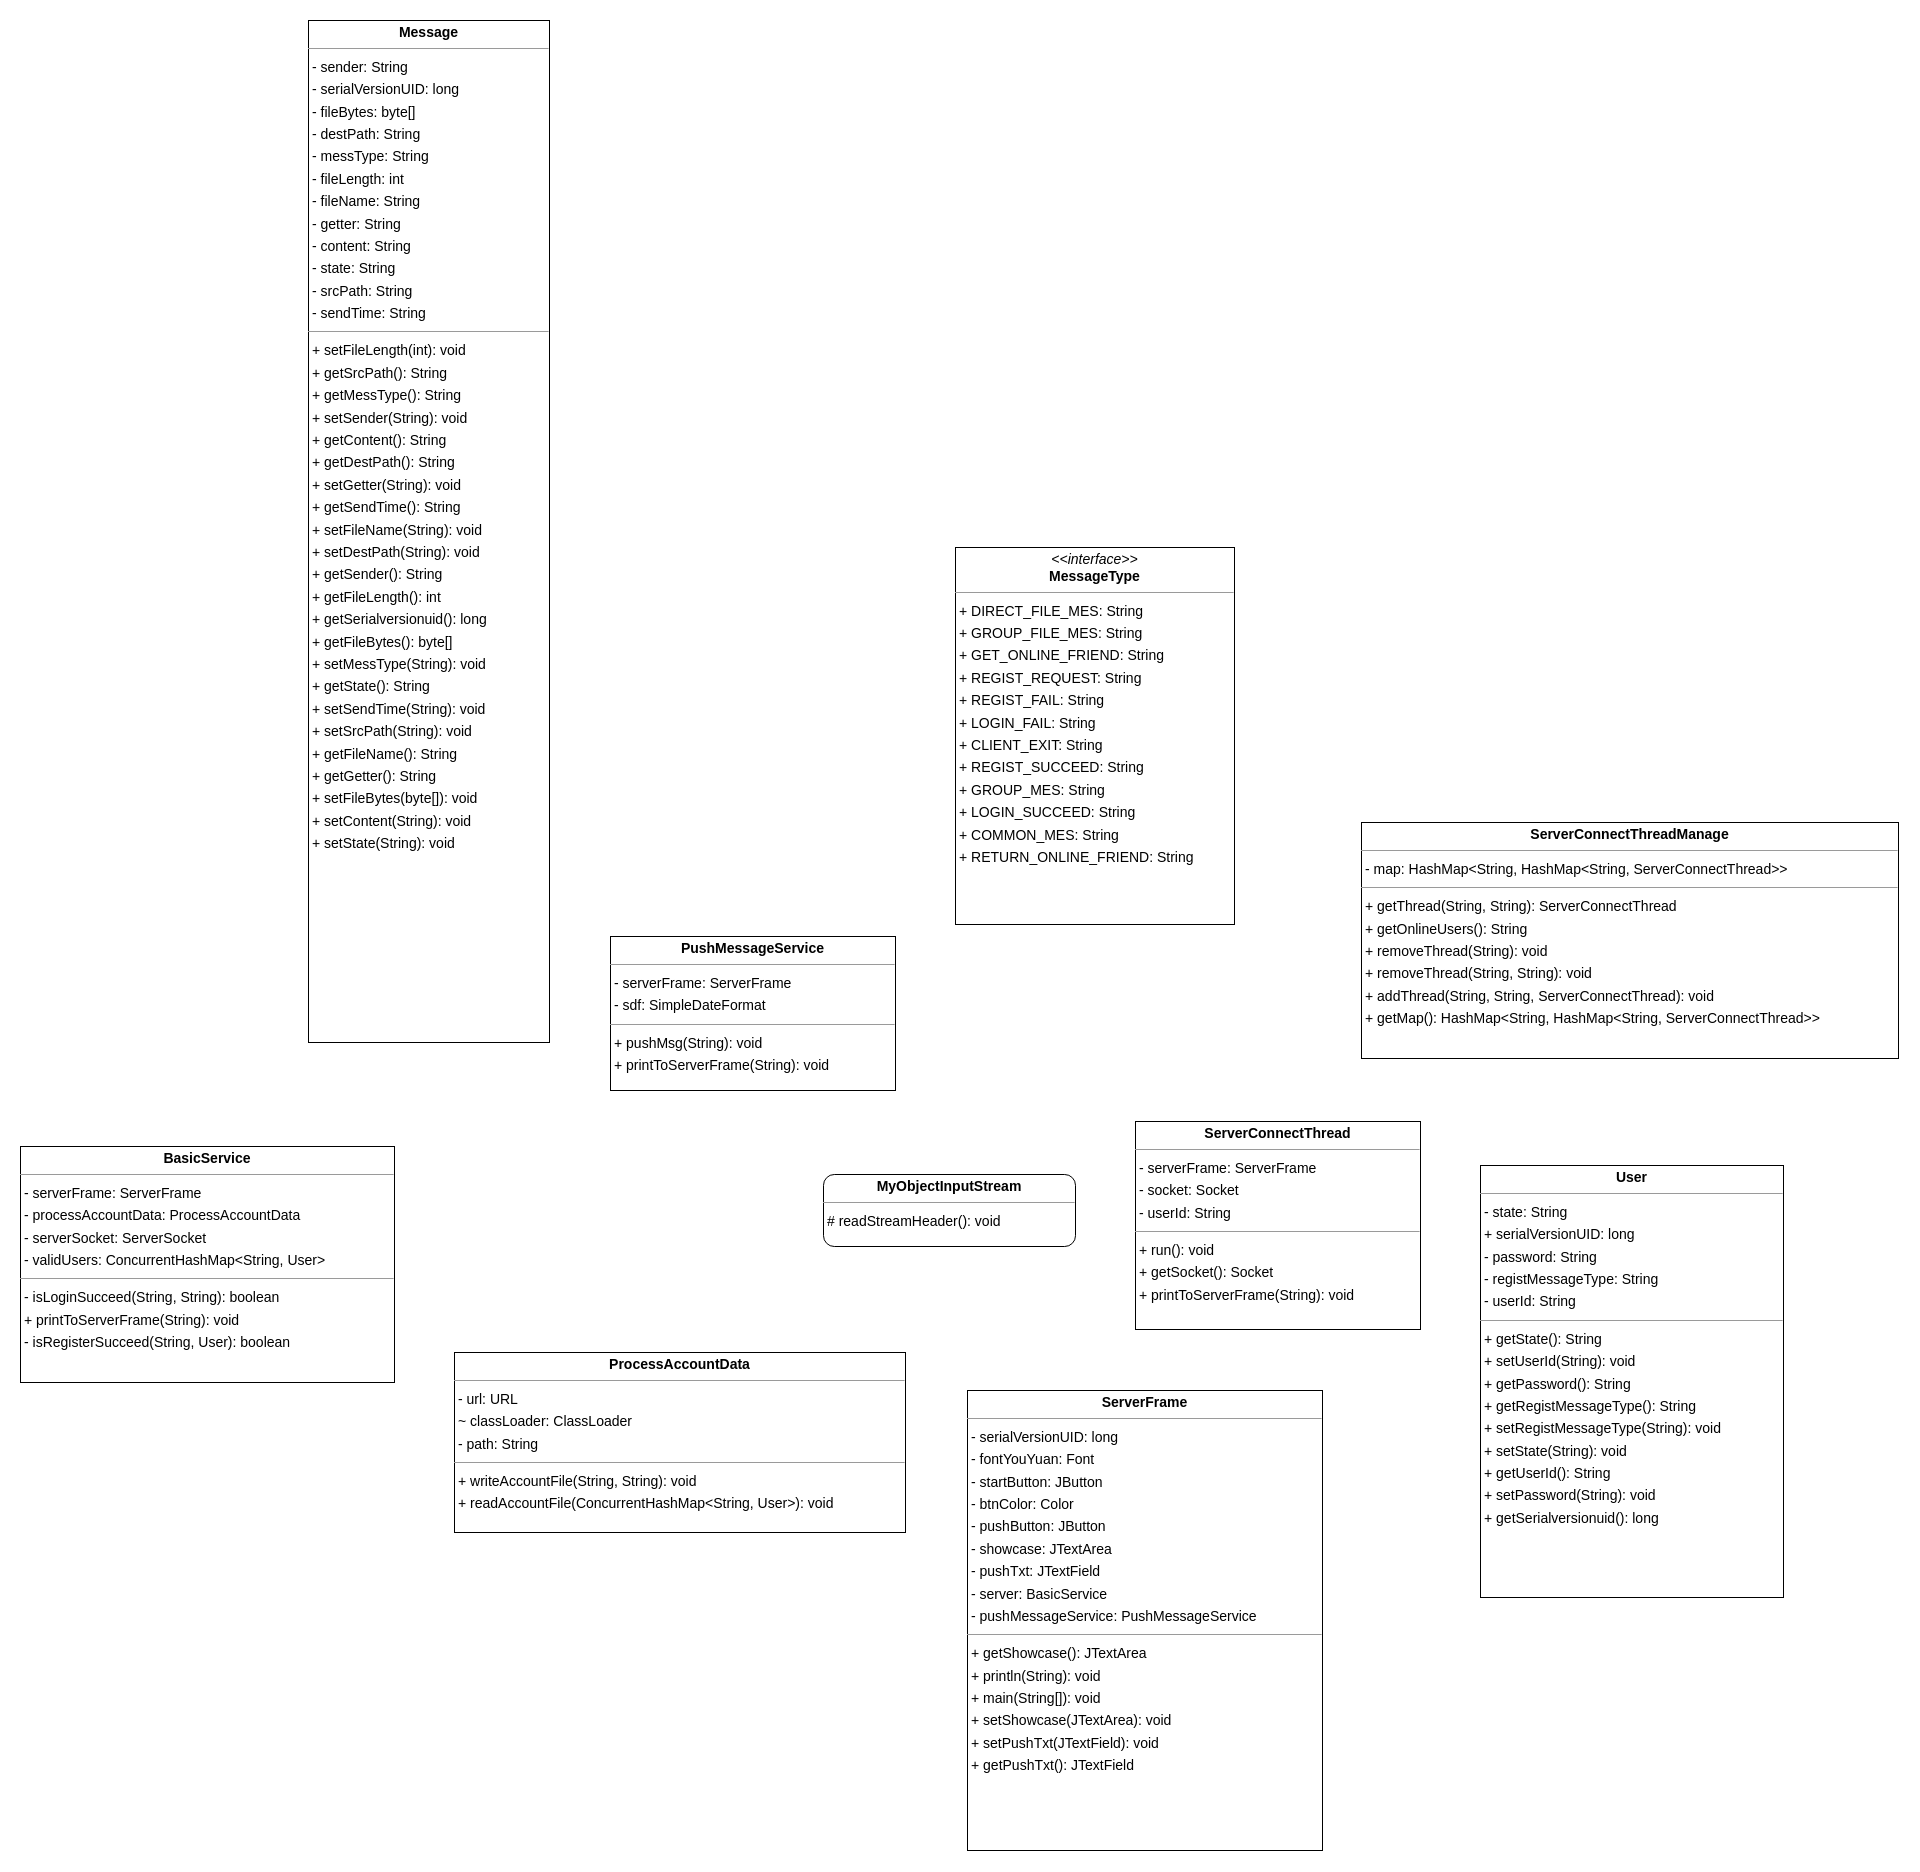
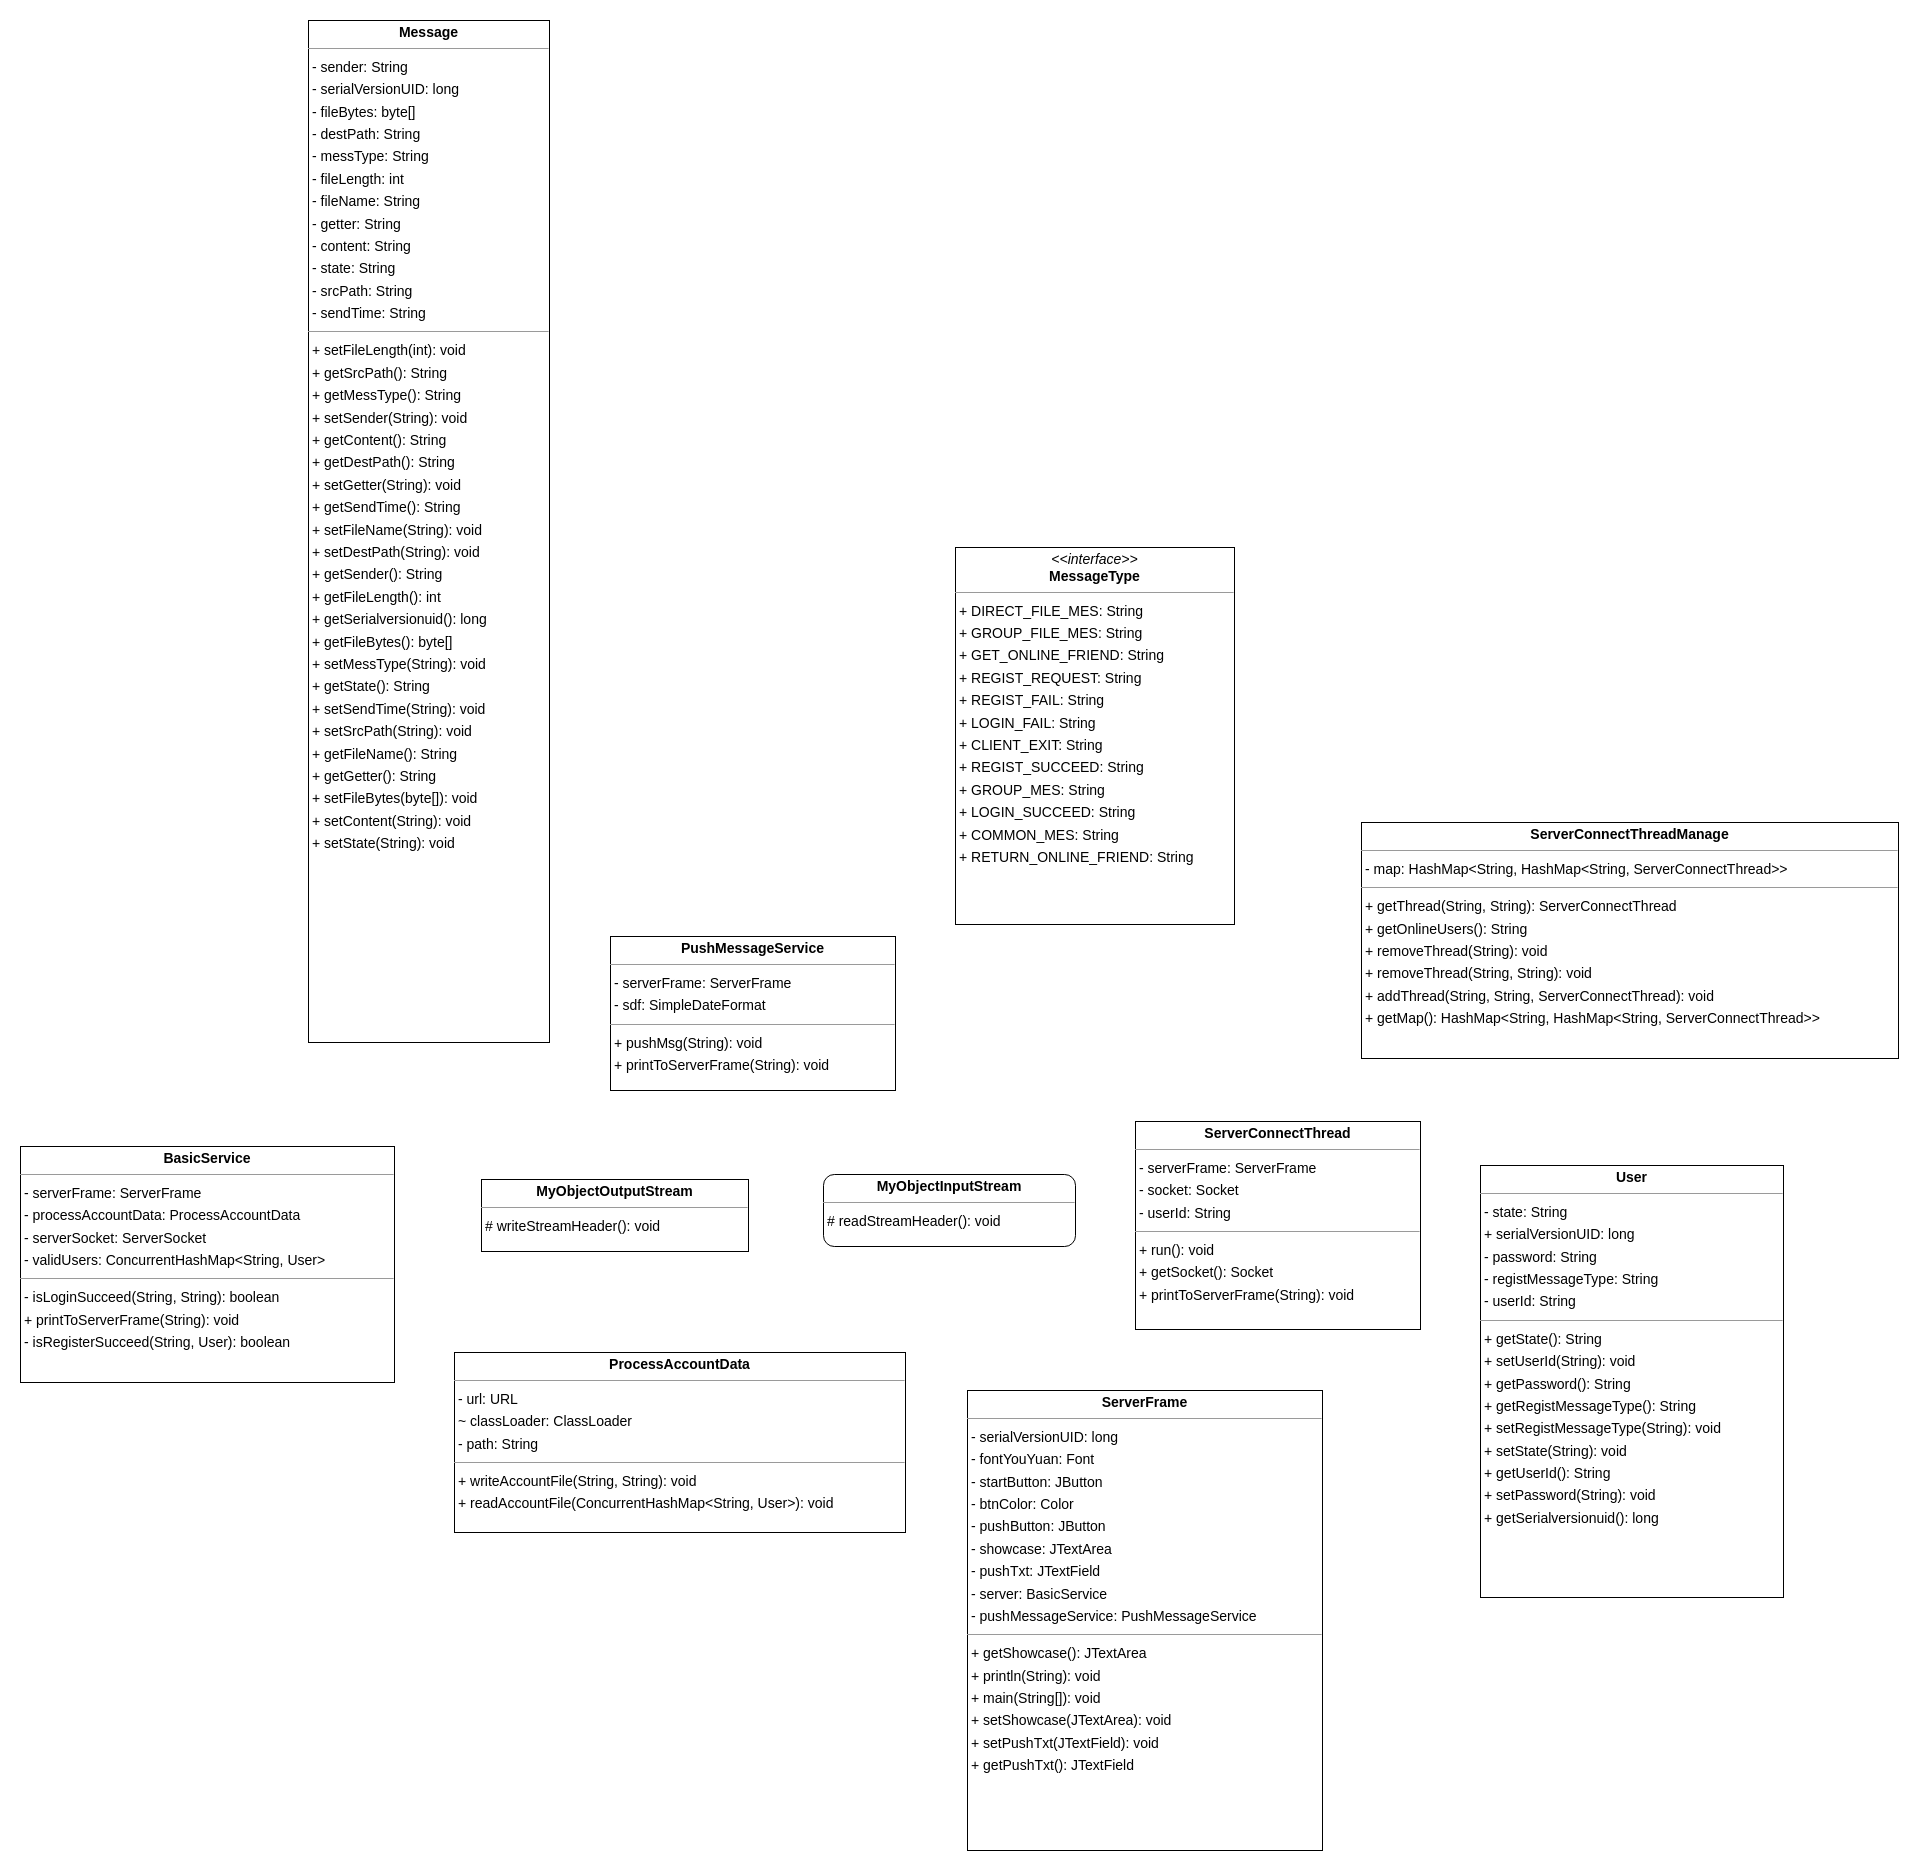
none -> (615, 1216)
